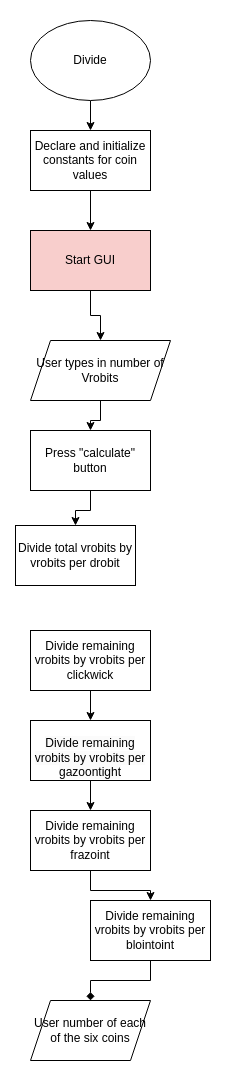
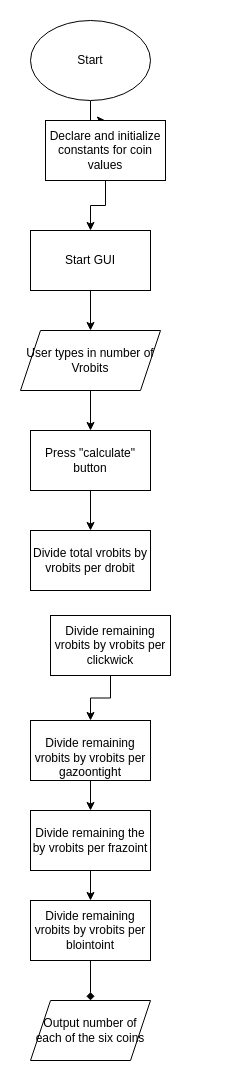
(91, 61) -> (91, 61)
(91, 161) -> (106, 151)
(91, 261) -> (91, 261)
(101, 371) -> (91, 361)
(76, 556) -> (91, 561)
(91, 661) -> (111, 646)
(91, 841) -> (91, 841)
(151, 931) -> (91, 931)
(91, 1031) -> (91, 1031)
